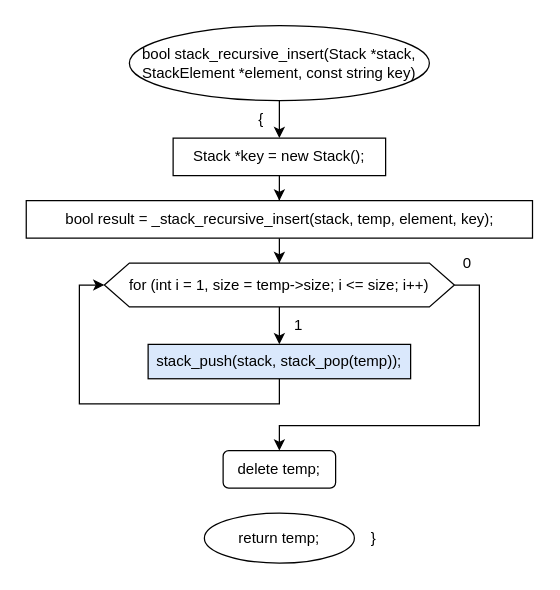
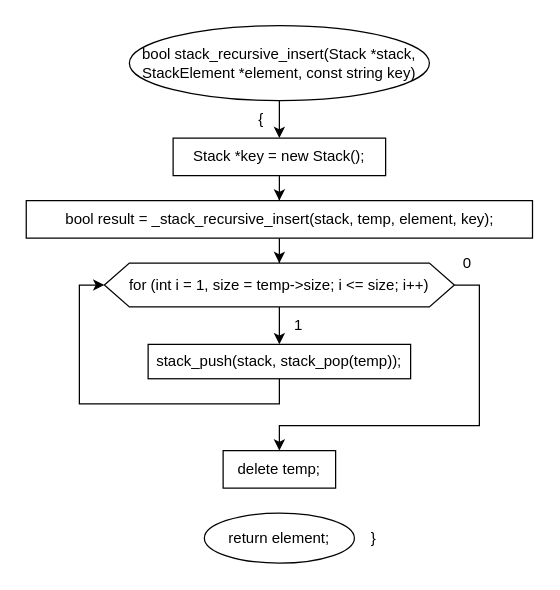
(279, 362) -> (279, 362)
(279, 469) -> (279, 469)
(279, 538) -> (279, 538)
